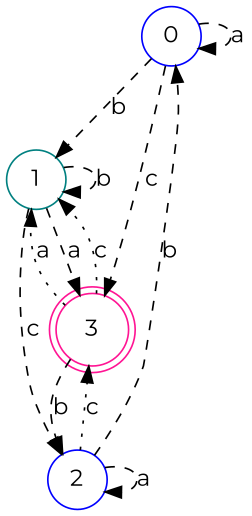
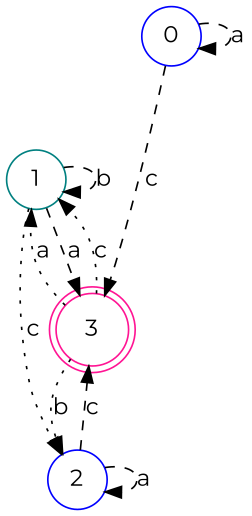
(110, 102) -> none
(158, 275) -> none
(22, 327) -> (22, 327)
(52, 397) -> (52, 397)
(84, 416) -> (84, 416)
